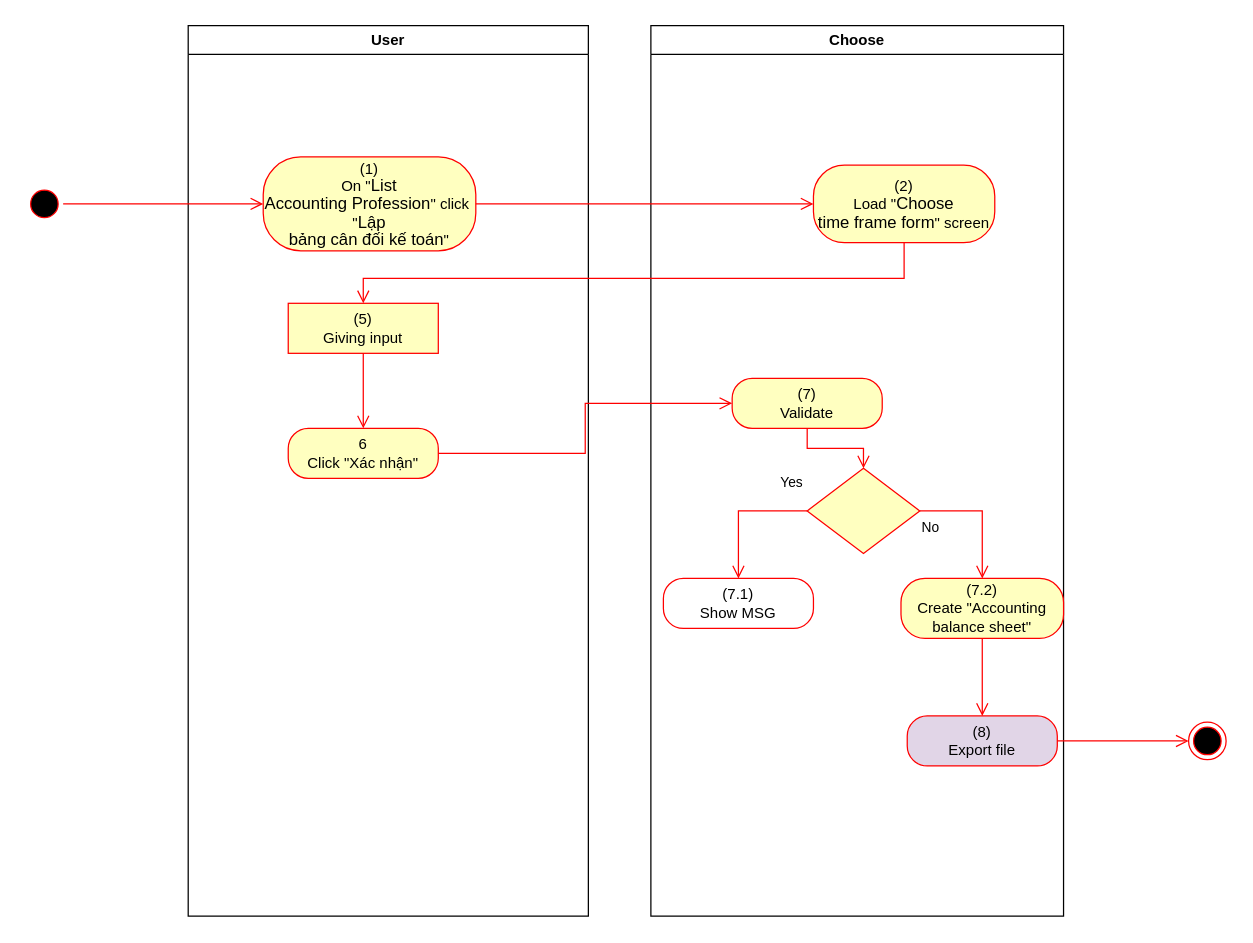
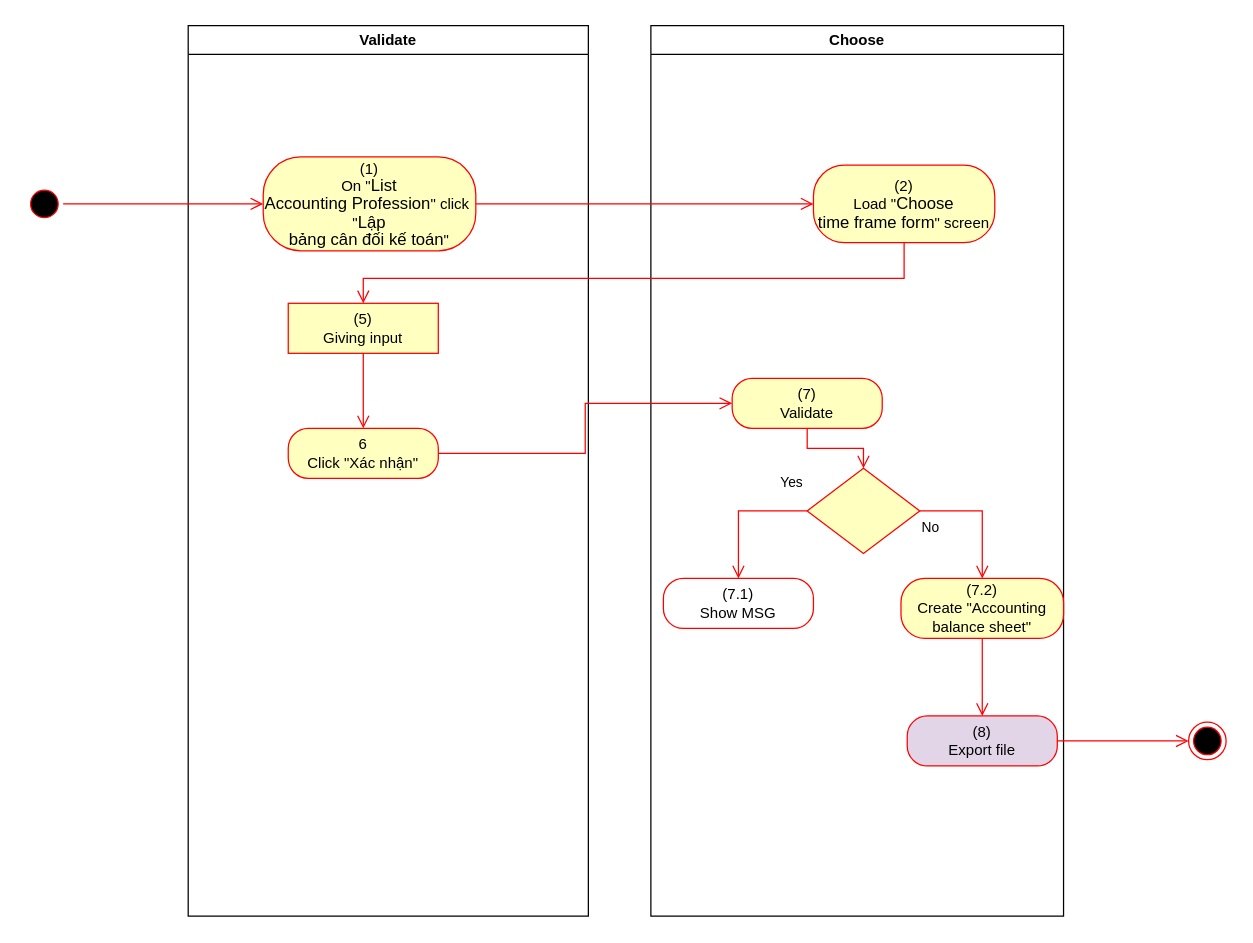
(388, 41) -> (388, 41)
